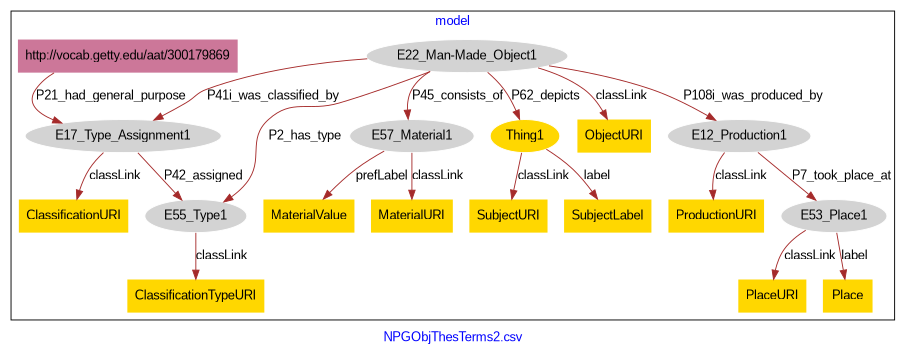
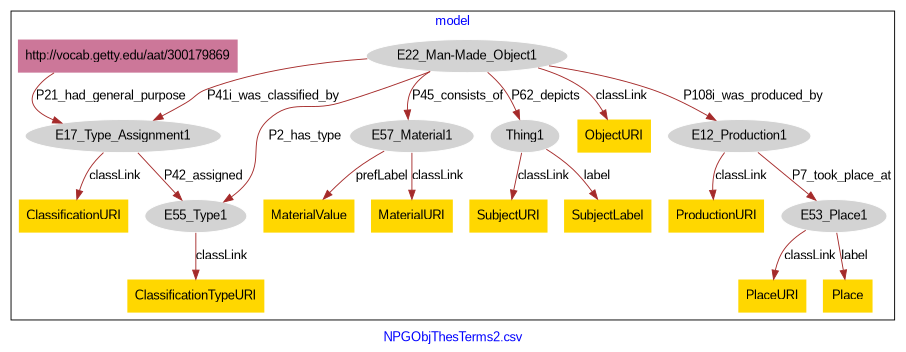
(525, 136) -> (525, 136)
